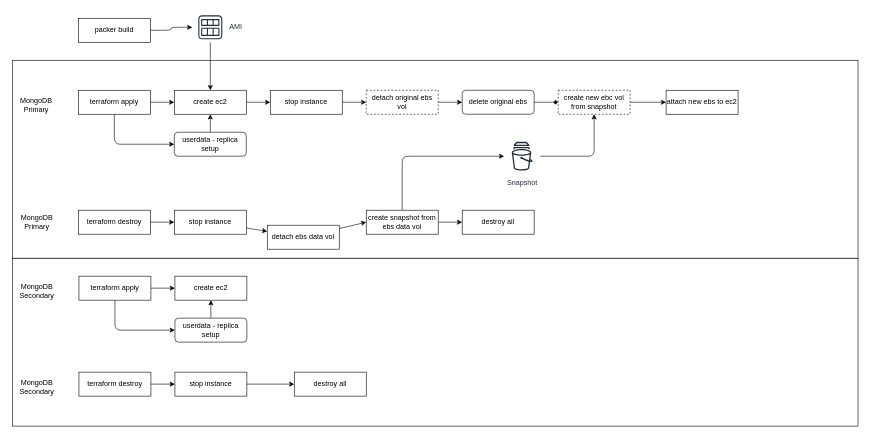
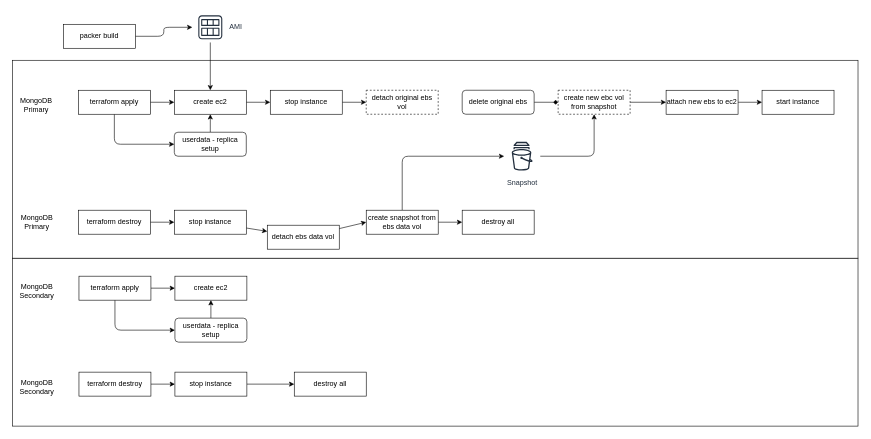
(114, 30) -> (99, 36)
(456, 102) -> none
none -> (756, 102)
none -> (798, 102)
